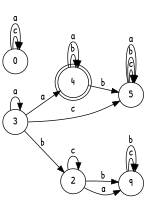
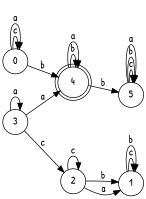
none -> (40, 70)
(72, 118) -> none
(43, 143) -> (43, 143)
(131, 183) -> (131, 183)
